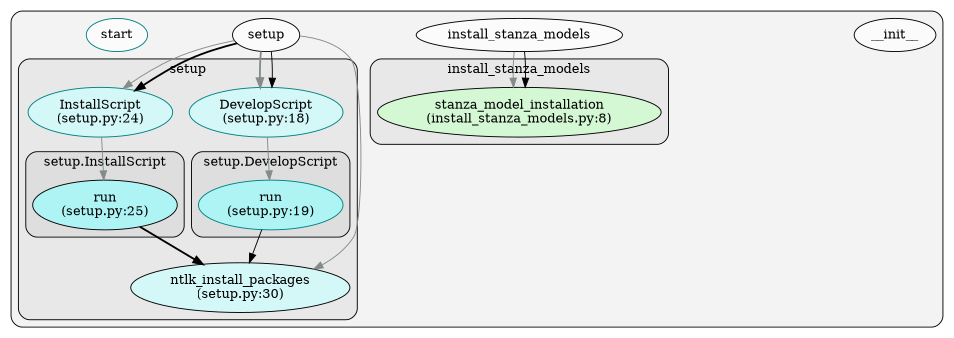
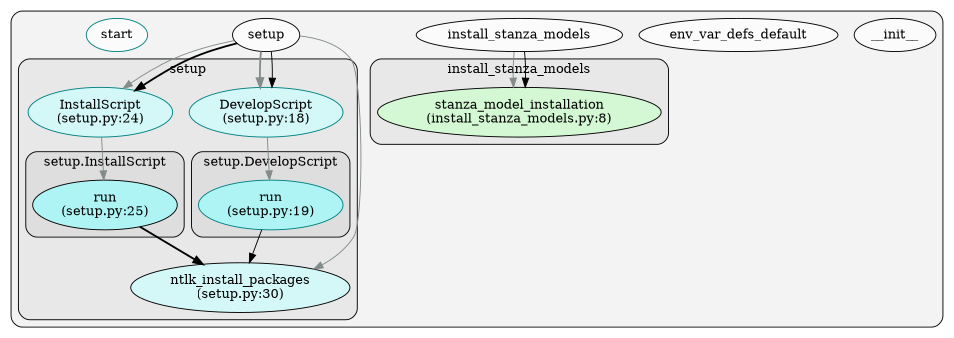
none -> (739, 35)
